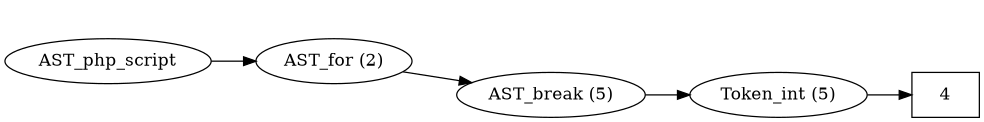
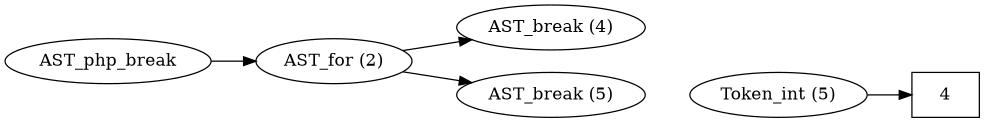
none -> (551, 27)
(108, 61) -> (108, 61)
(661, 95) -> none
